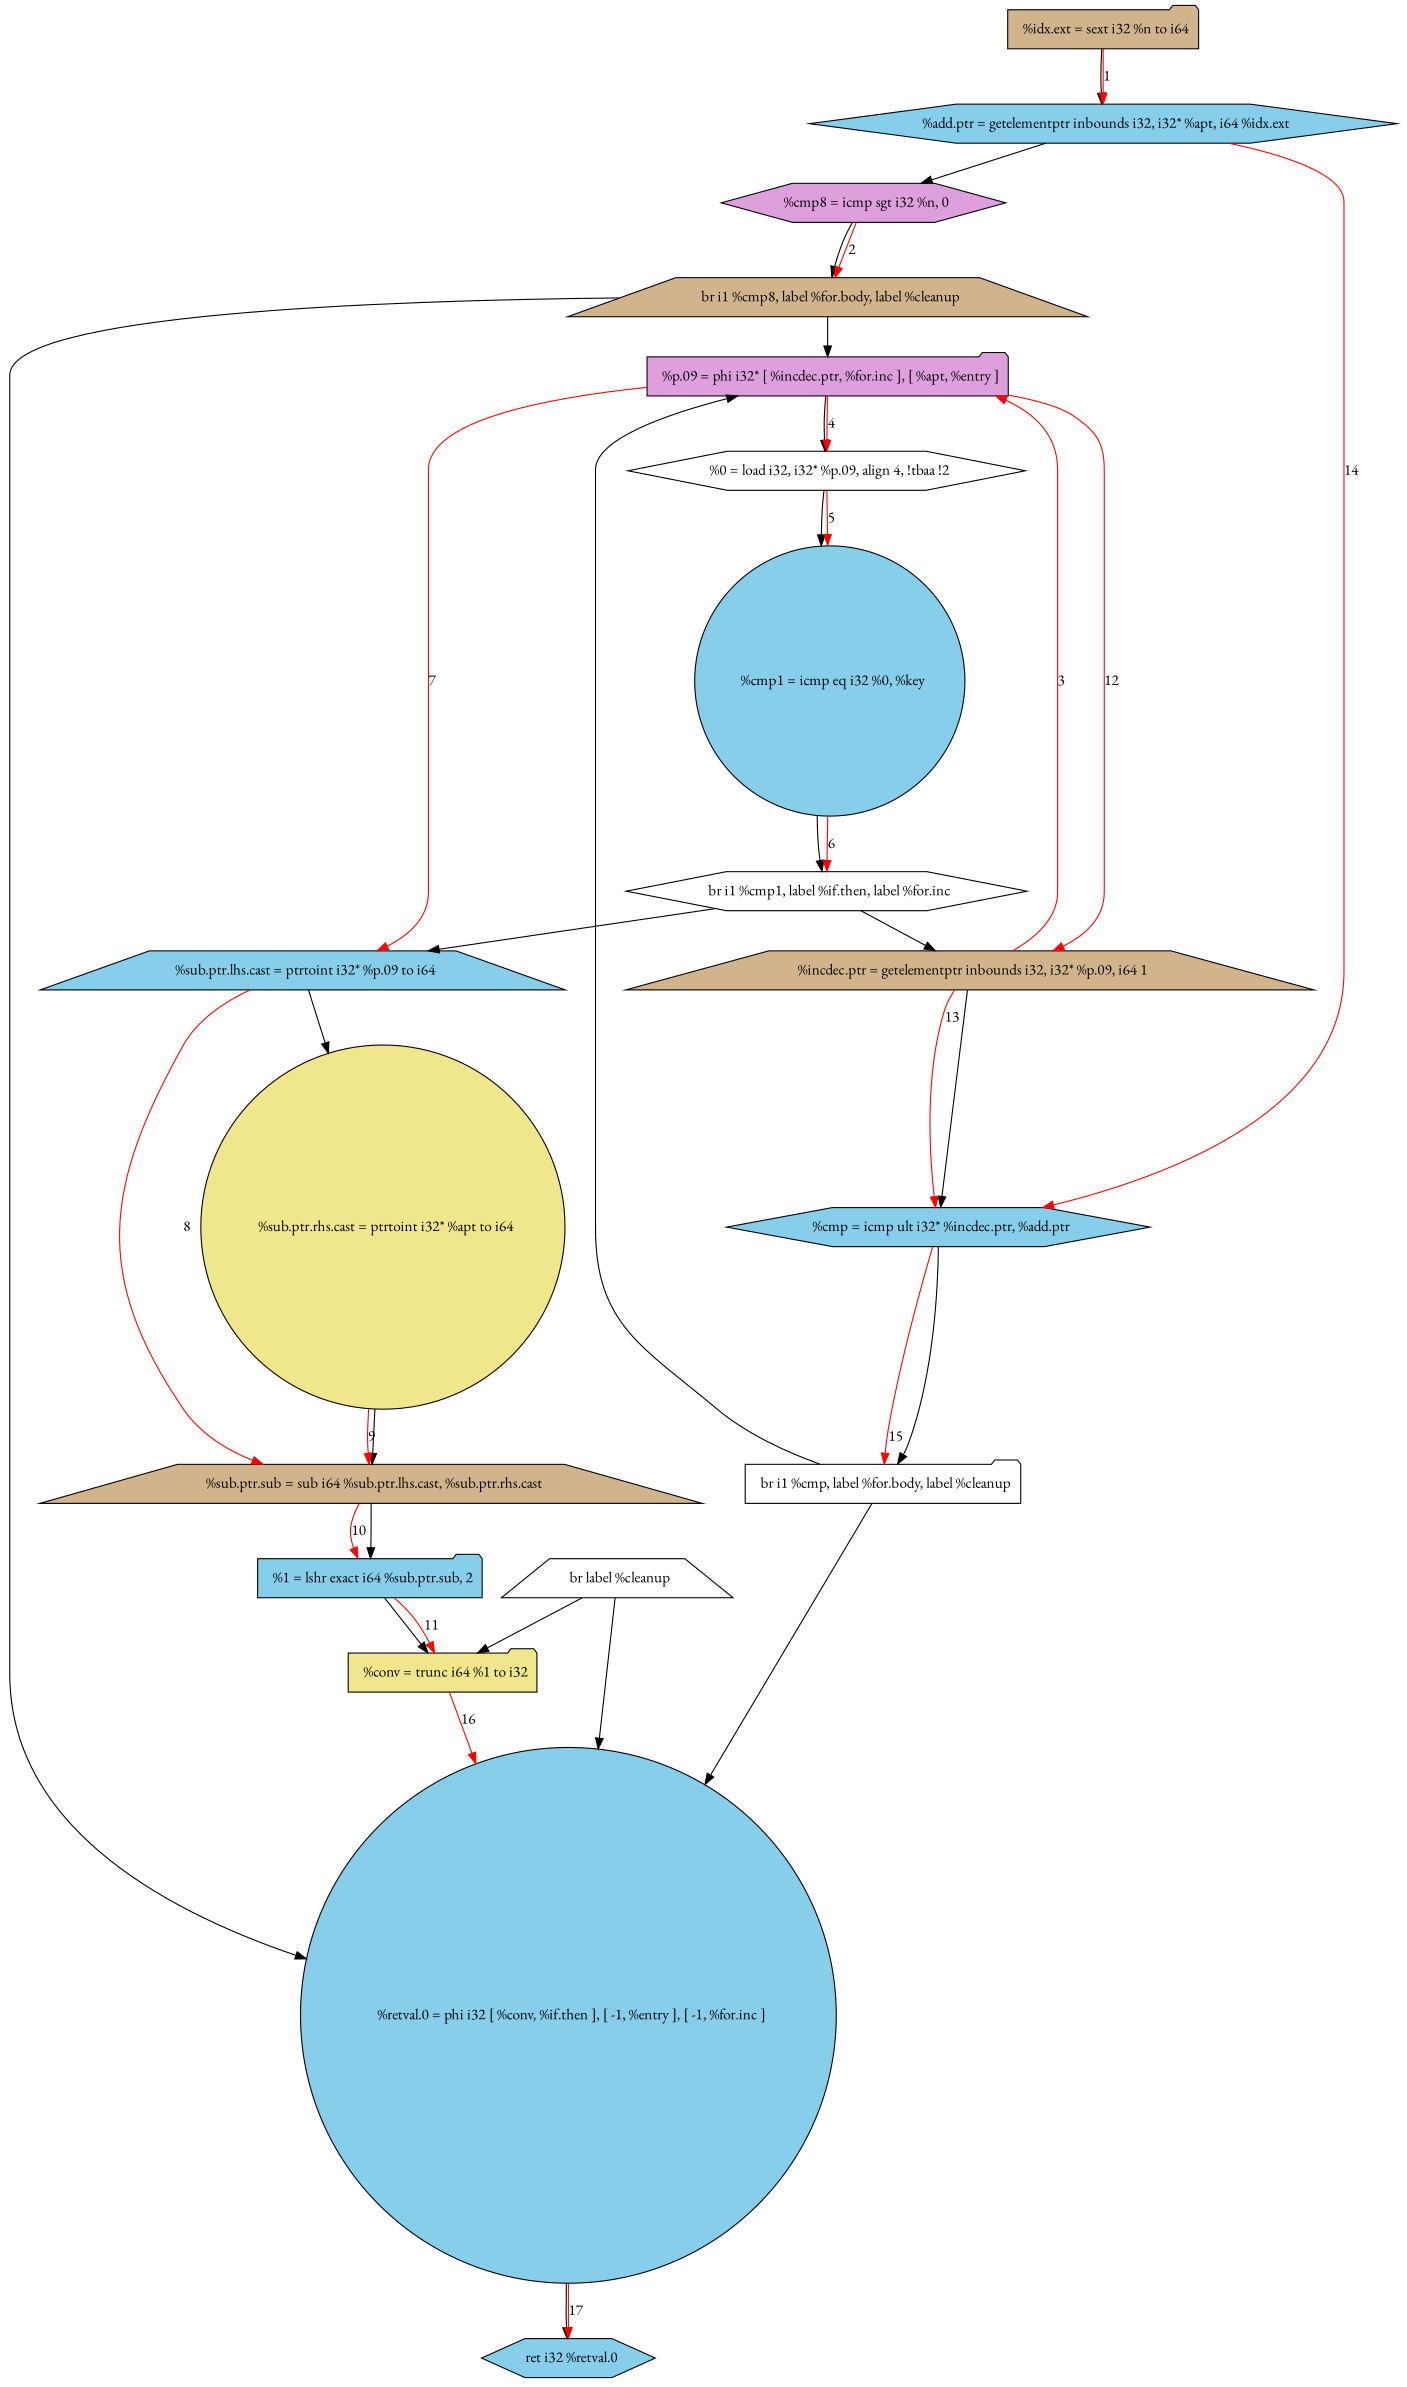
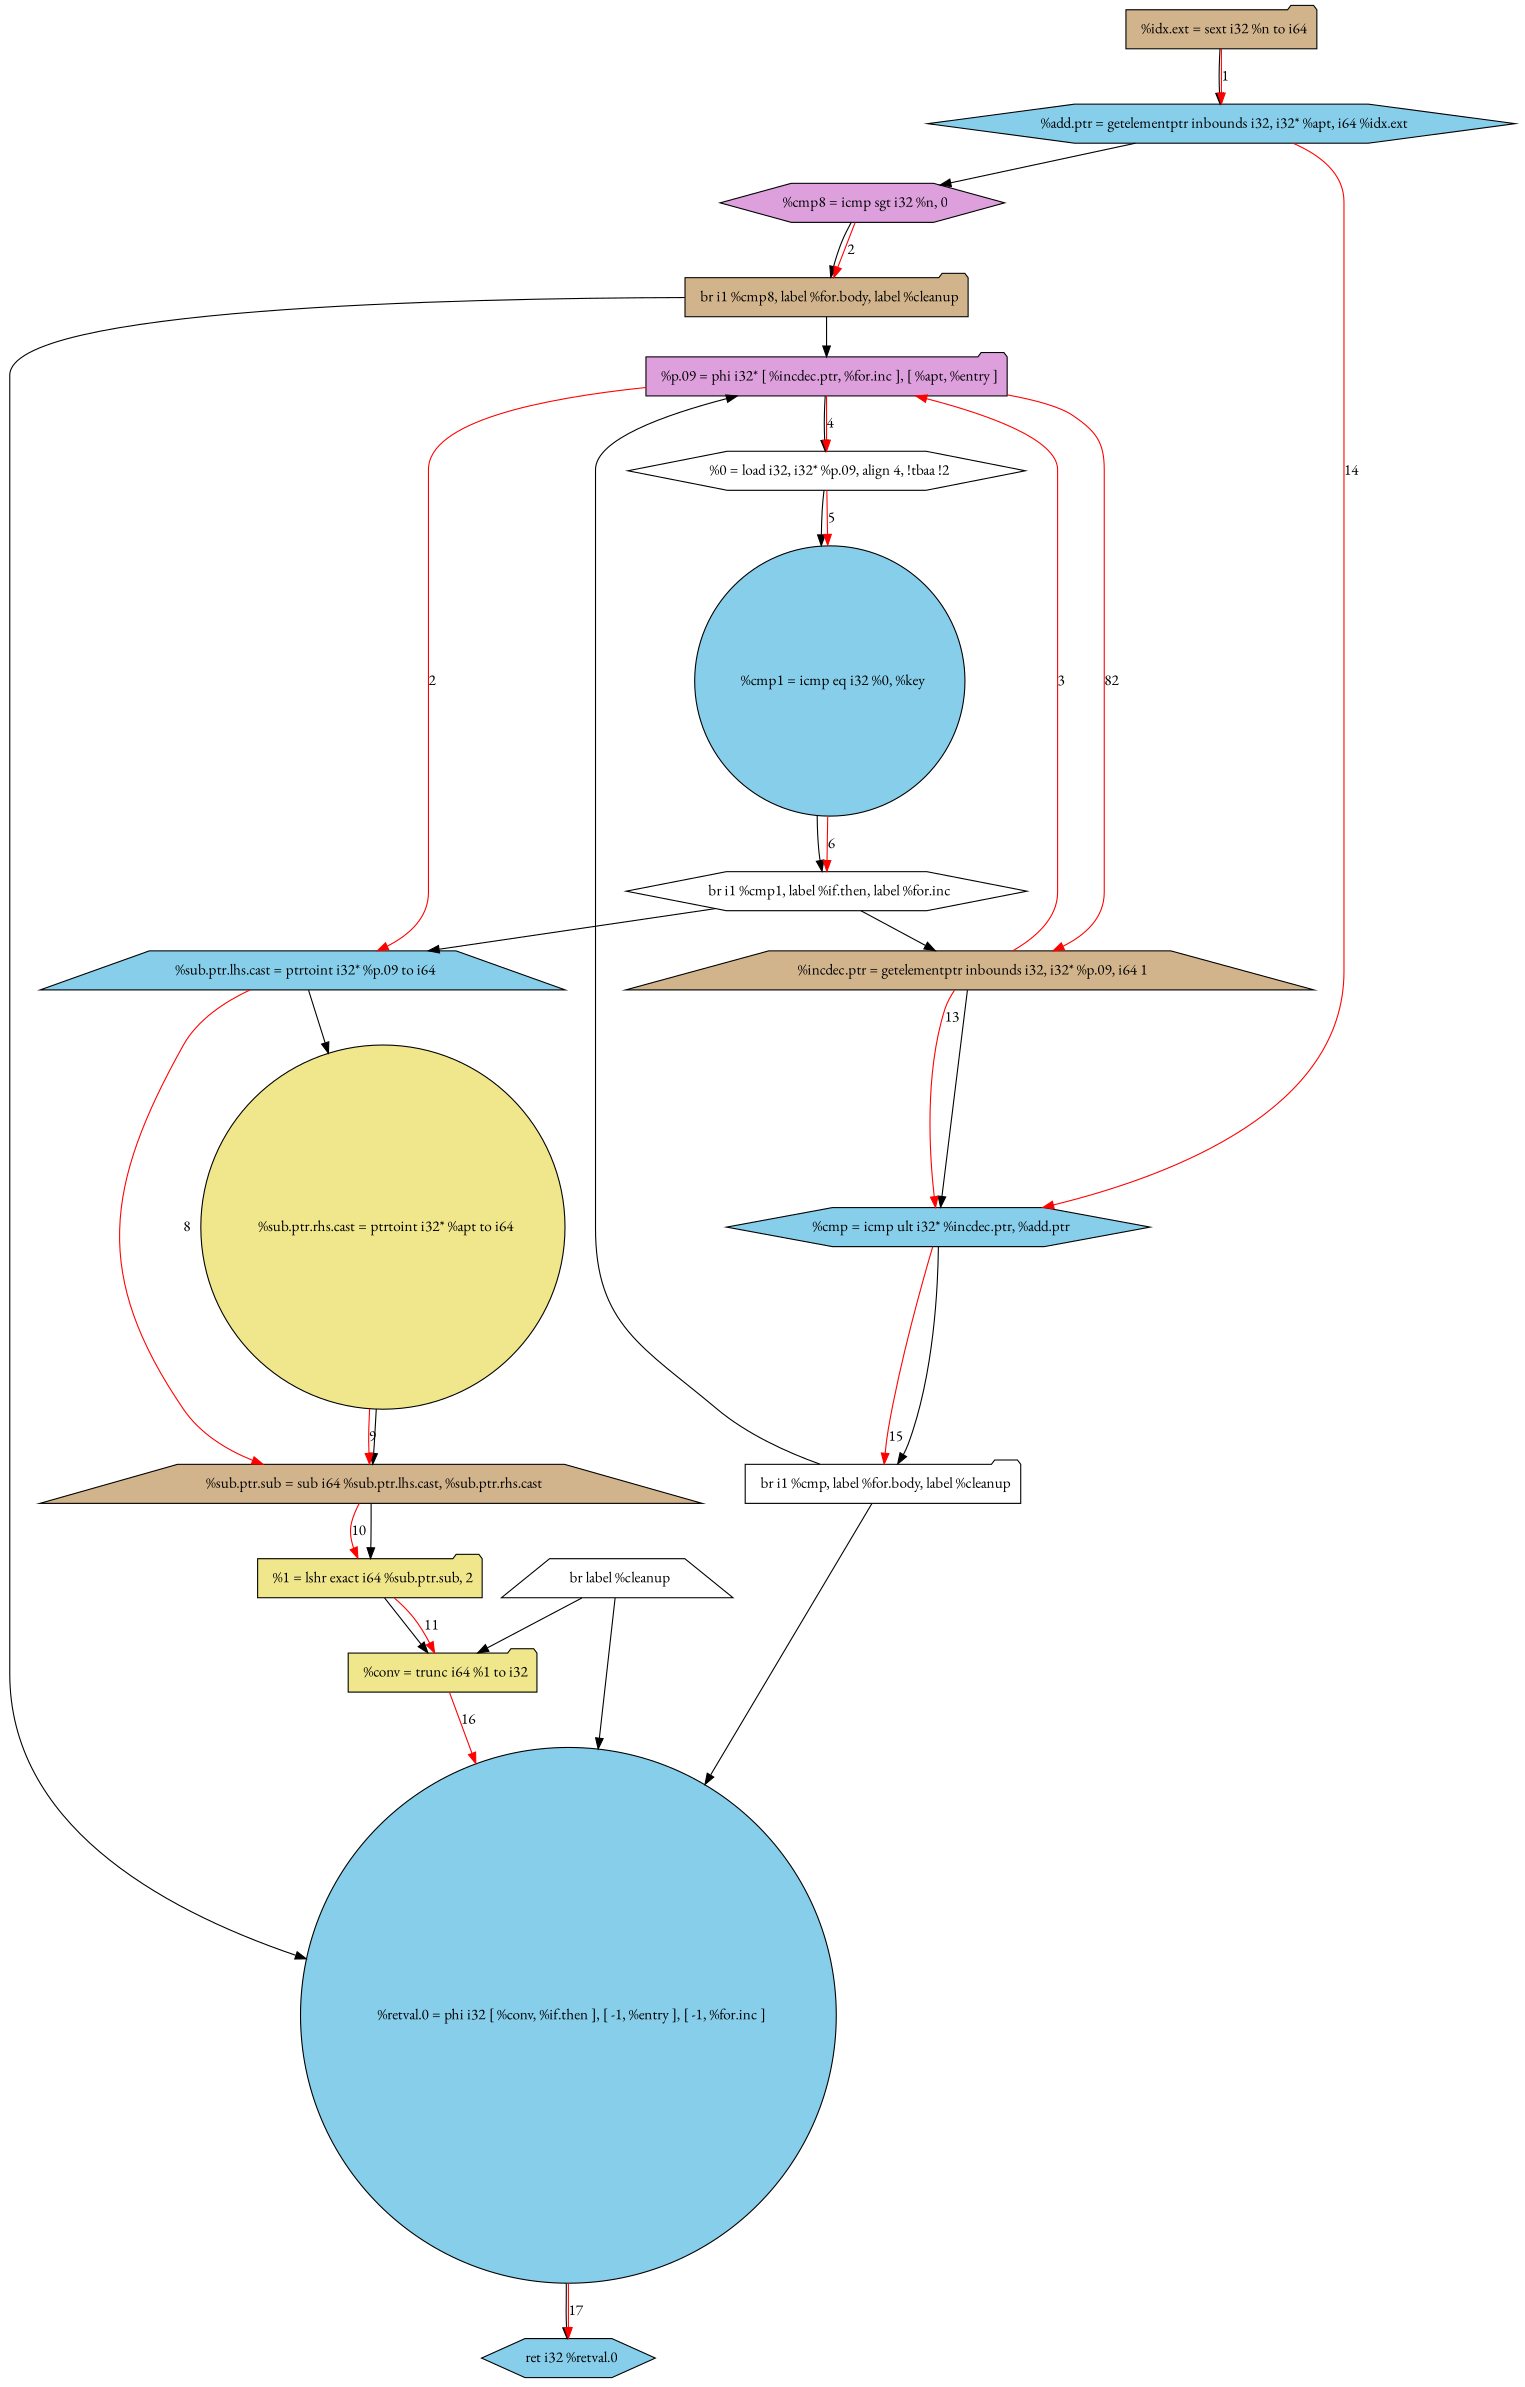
(828, 297) -> (827, 297)
(432, 681) -> (432, 681)
(1112, 681) -> (1112, 681)
(370, 1578) -> (370, 1578)
